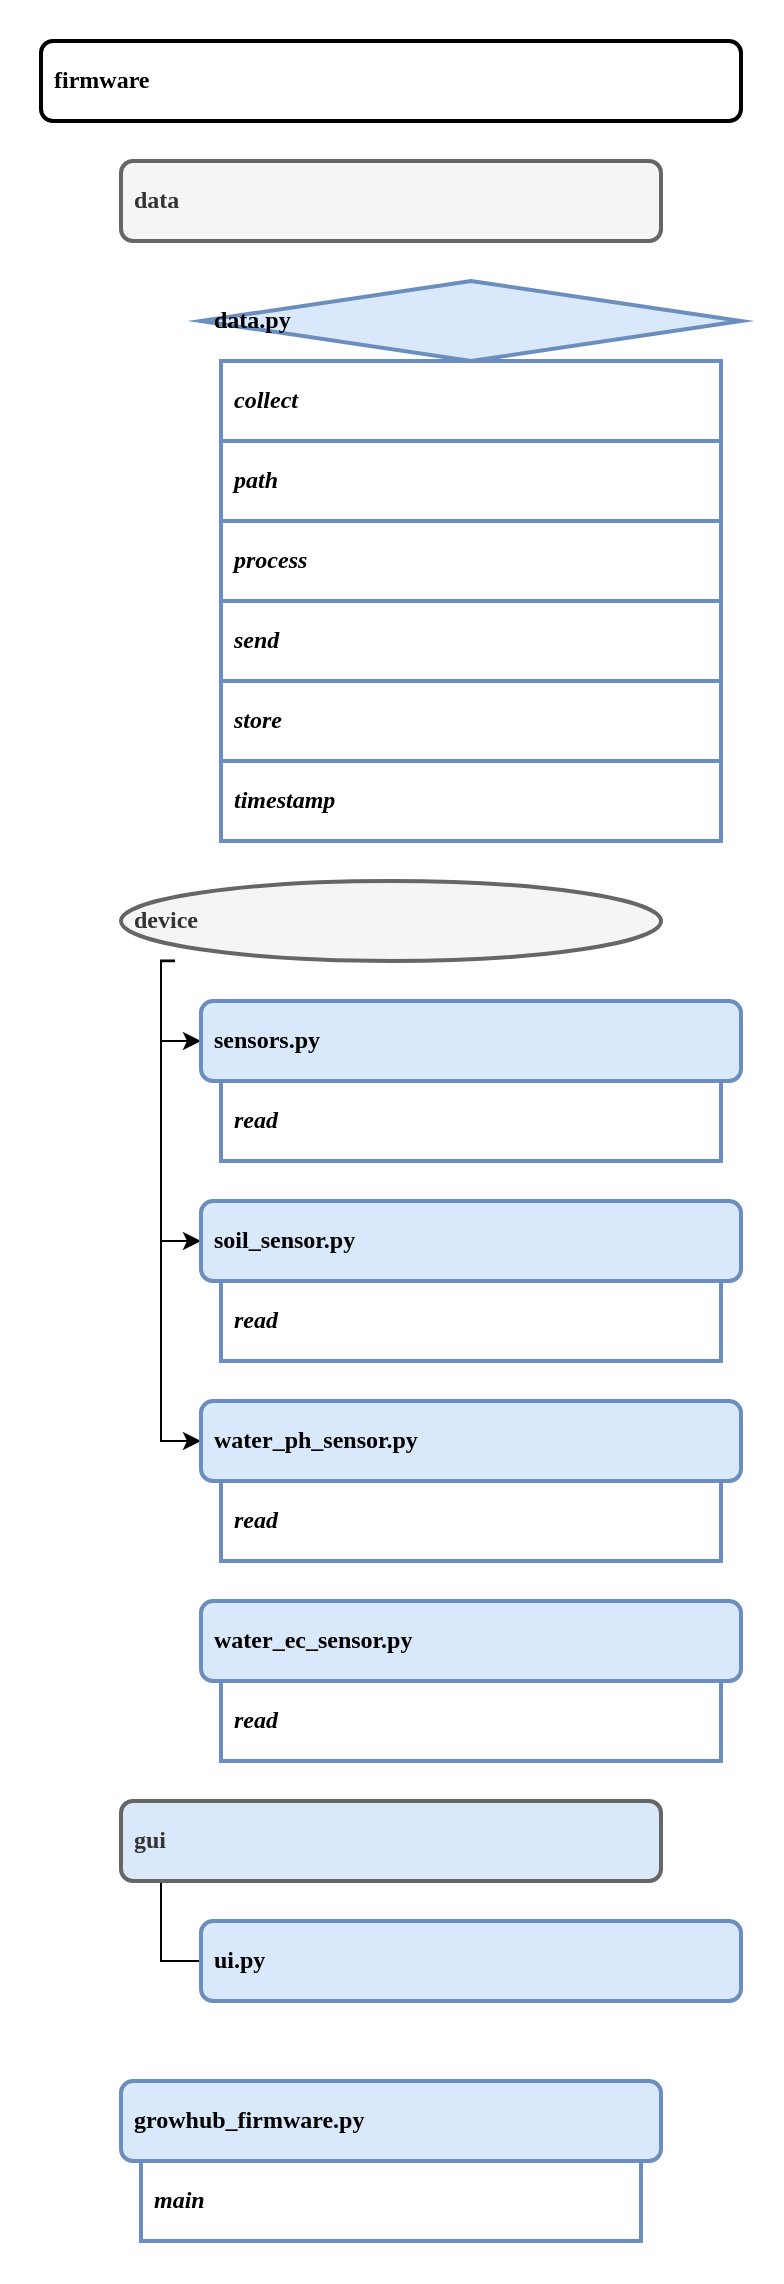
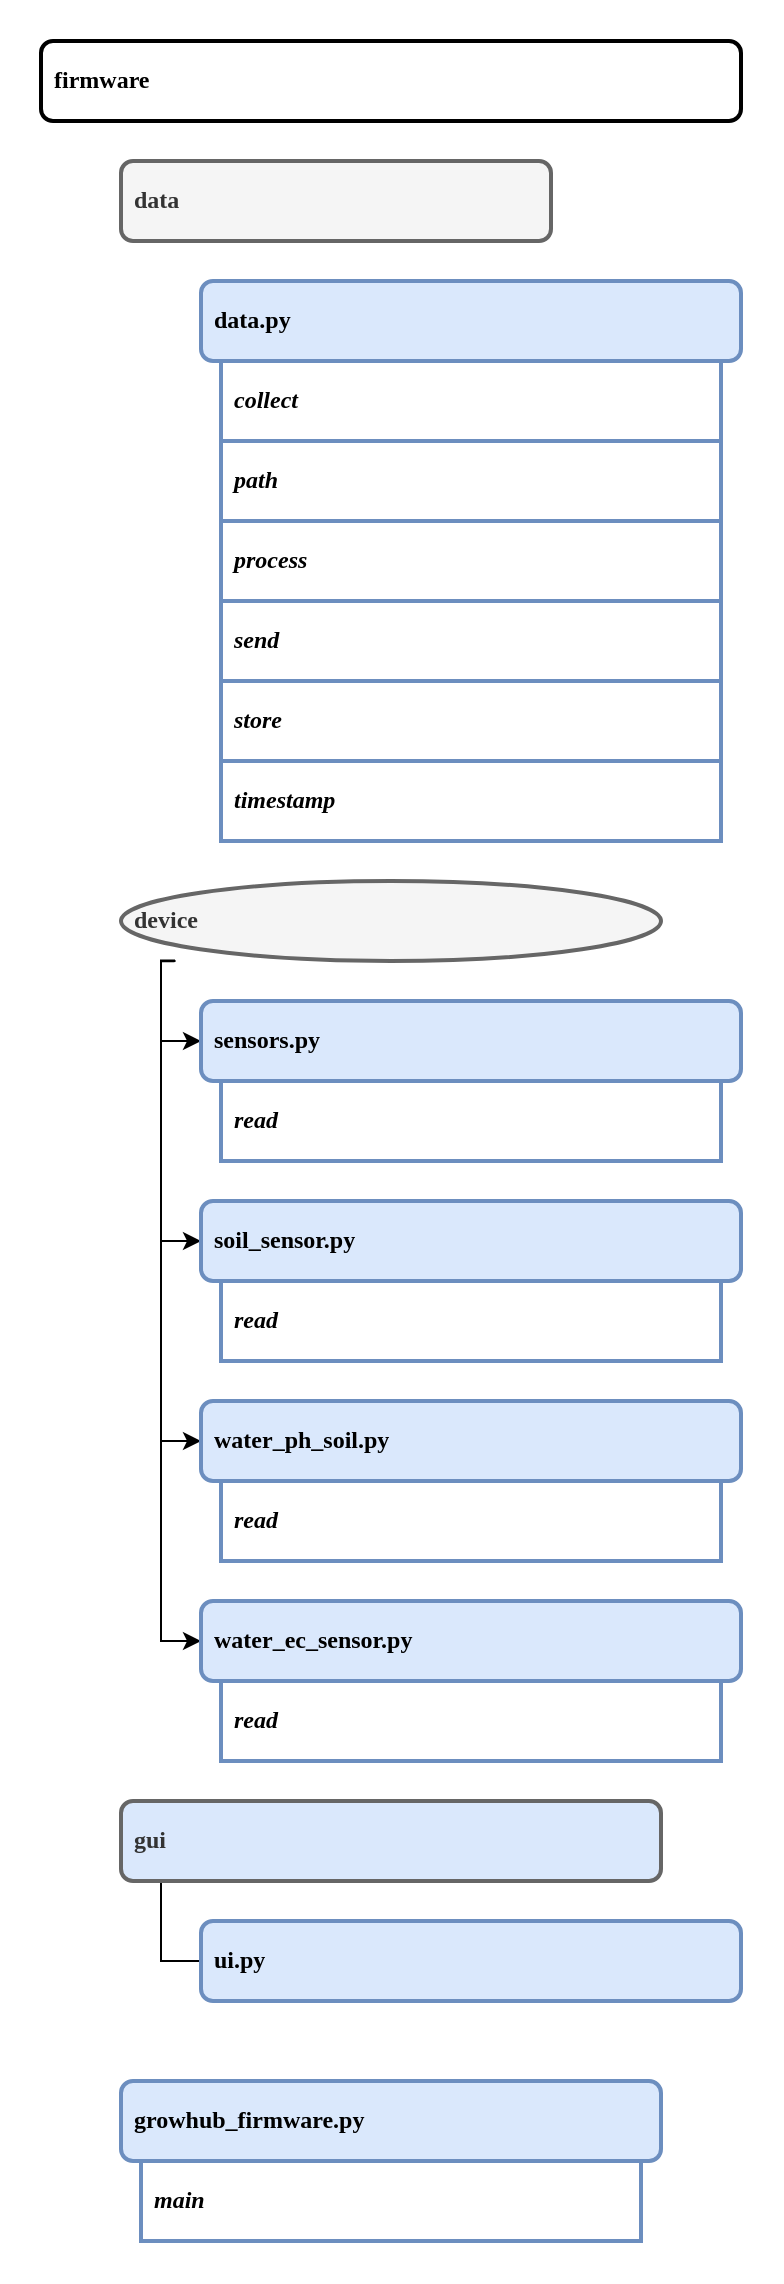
(391, 201) -> (336, 201)
(471, 321) -> (471, 321)
(333, 1441) -> (313, 1441)
none -> (161, 1556)
